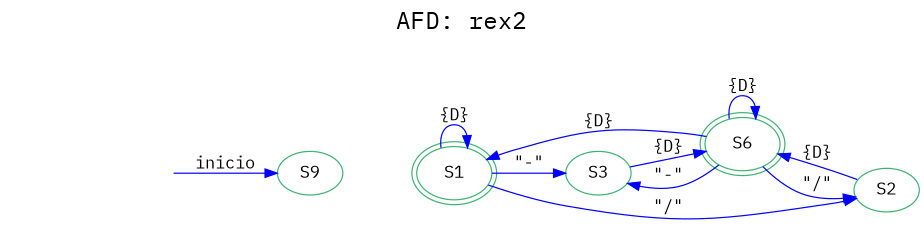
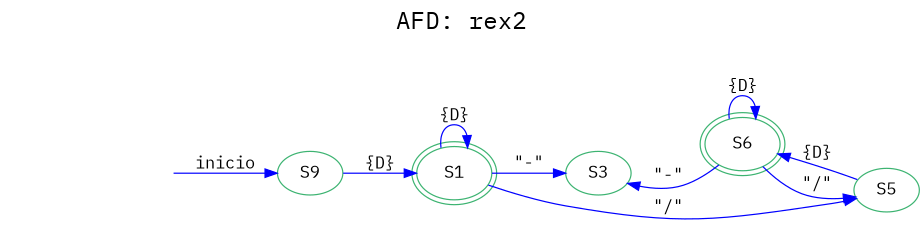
(601, 131) -> (374, 173)
(662, 160) -> none
(887, 190) -> (887, 190)
